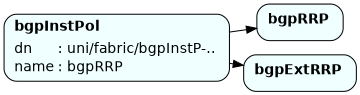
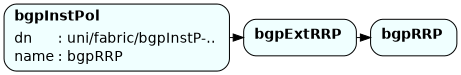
(238, 31) -> (358, 38)
